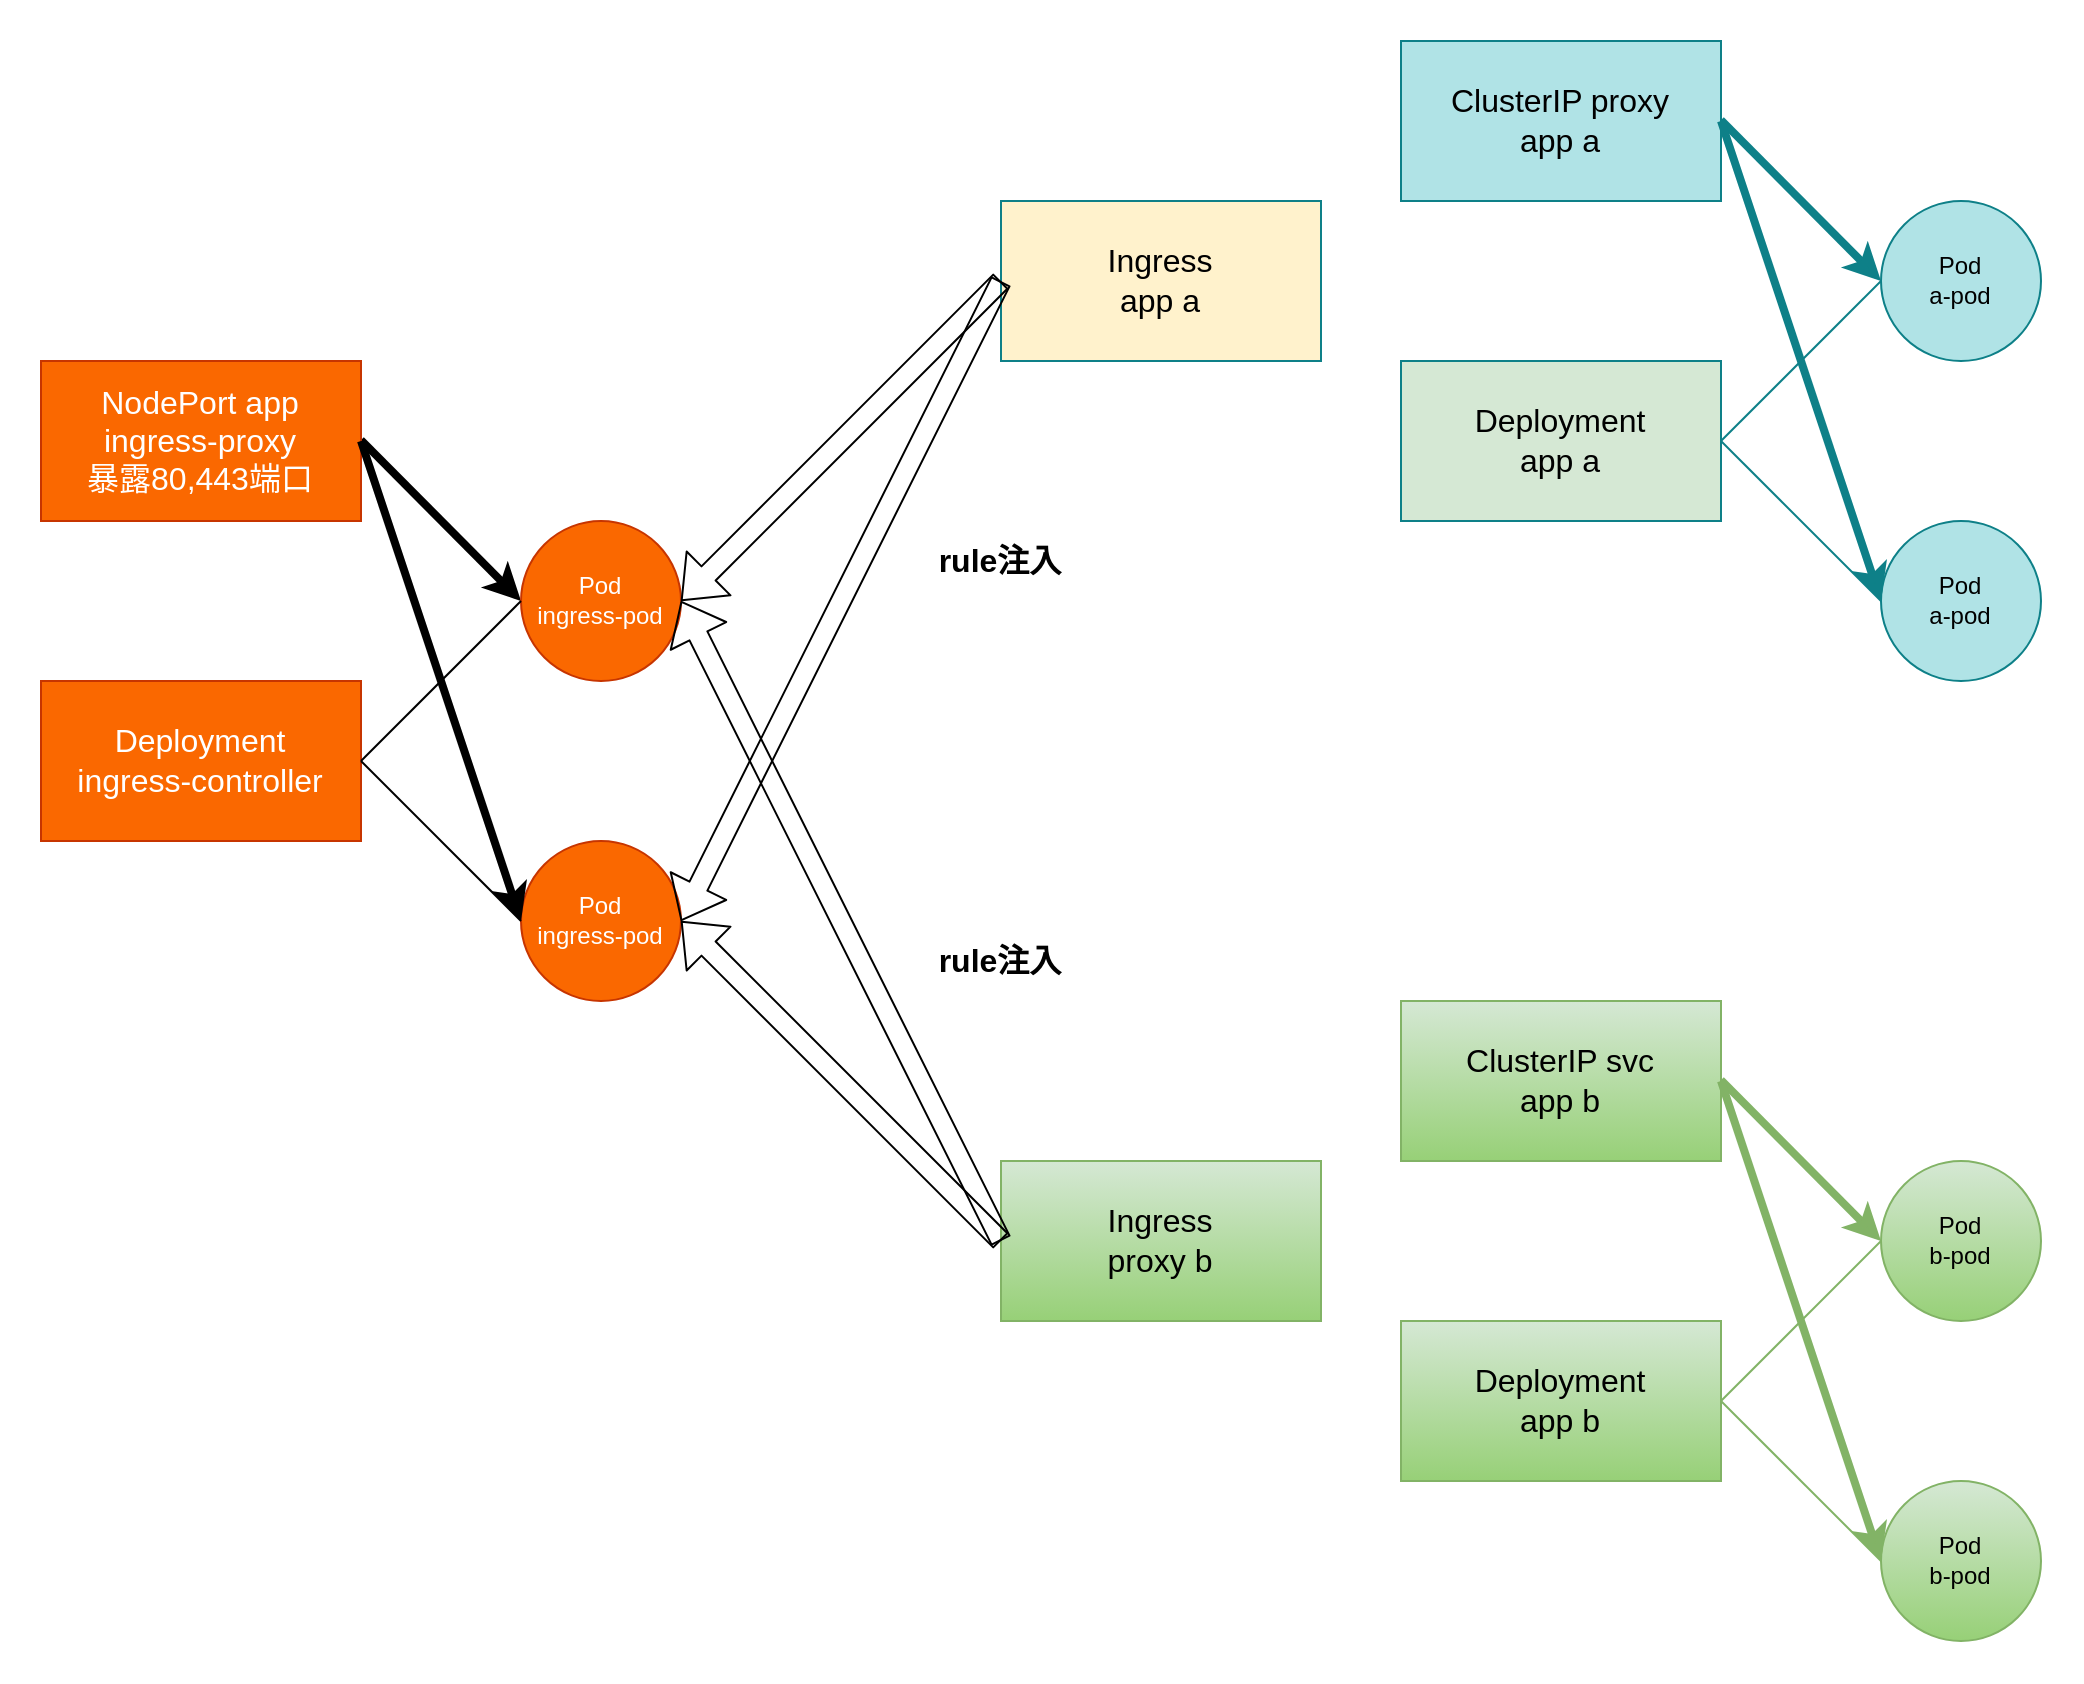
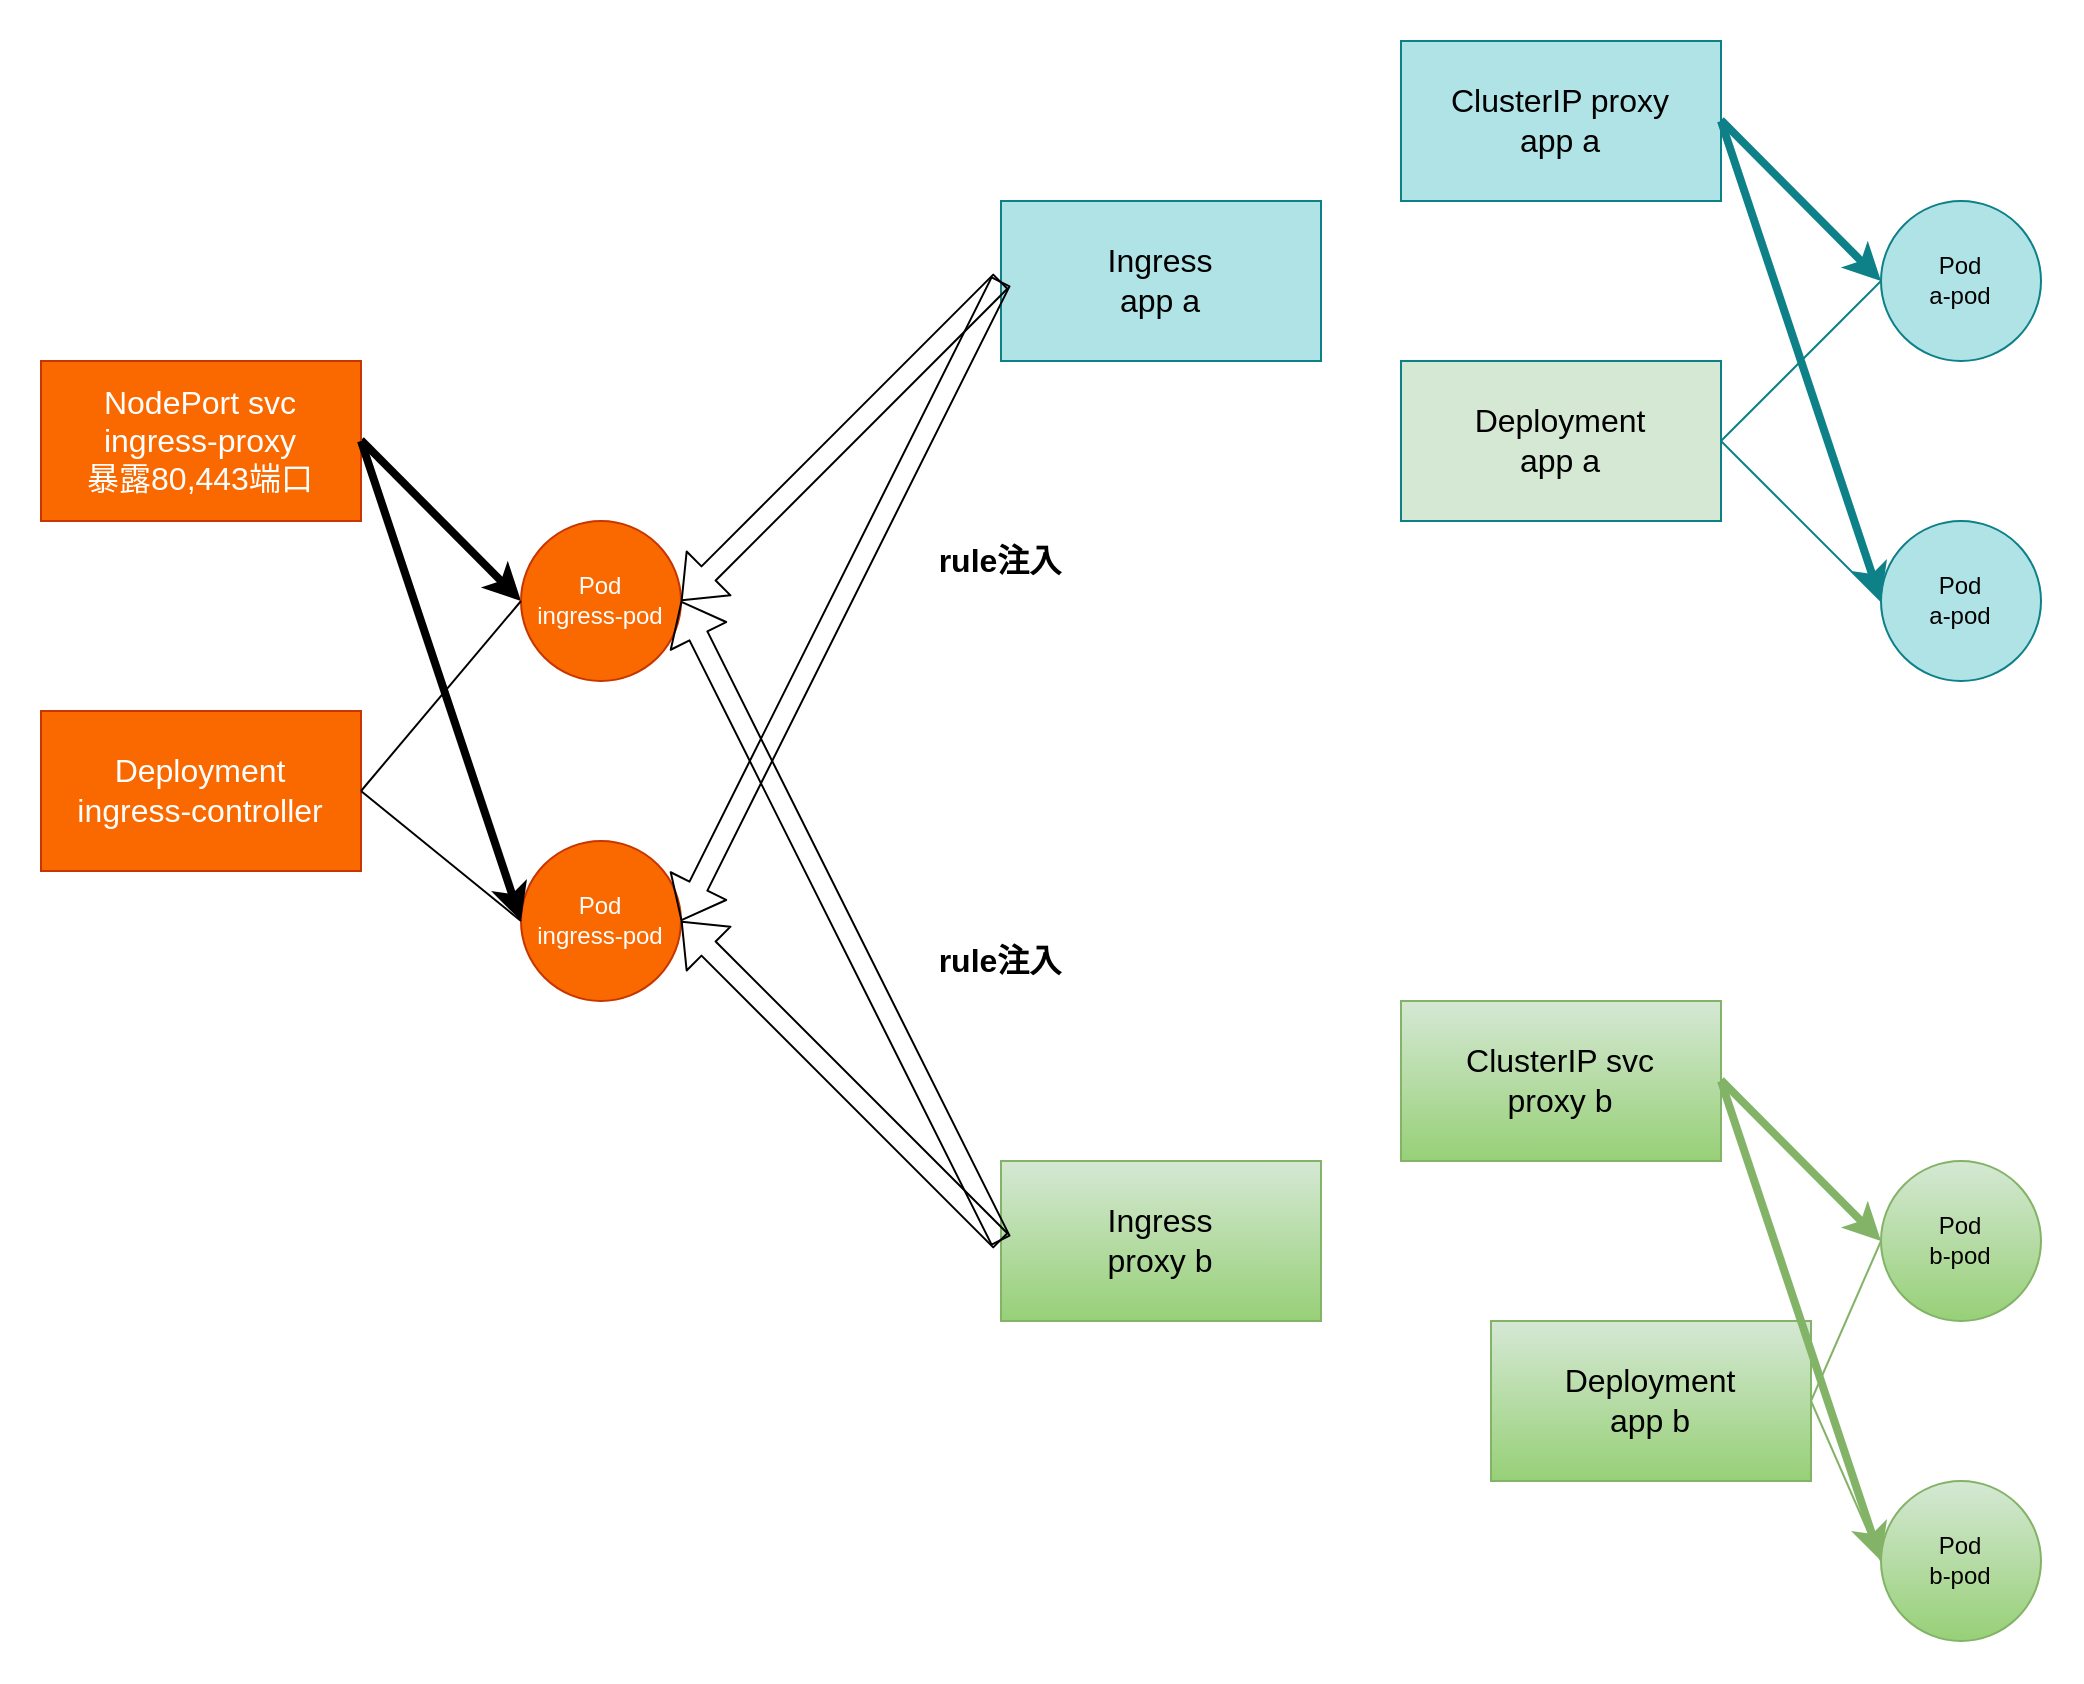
(1161, 281) -> (1161, 281)
(201, 441) -> (201, 441)
(201, 761) -> (201, 791)
(1561, 1081) -> (1561, 1081)
(1561, 1401) -> (1651, 1401)
